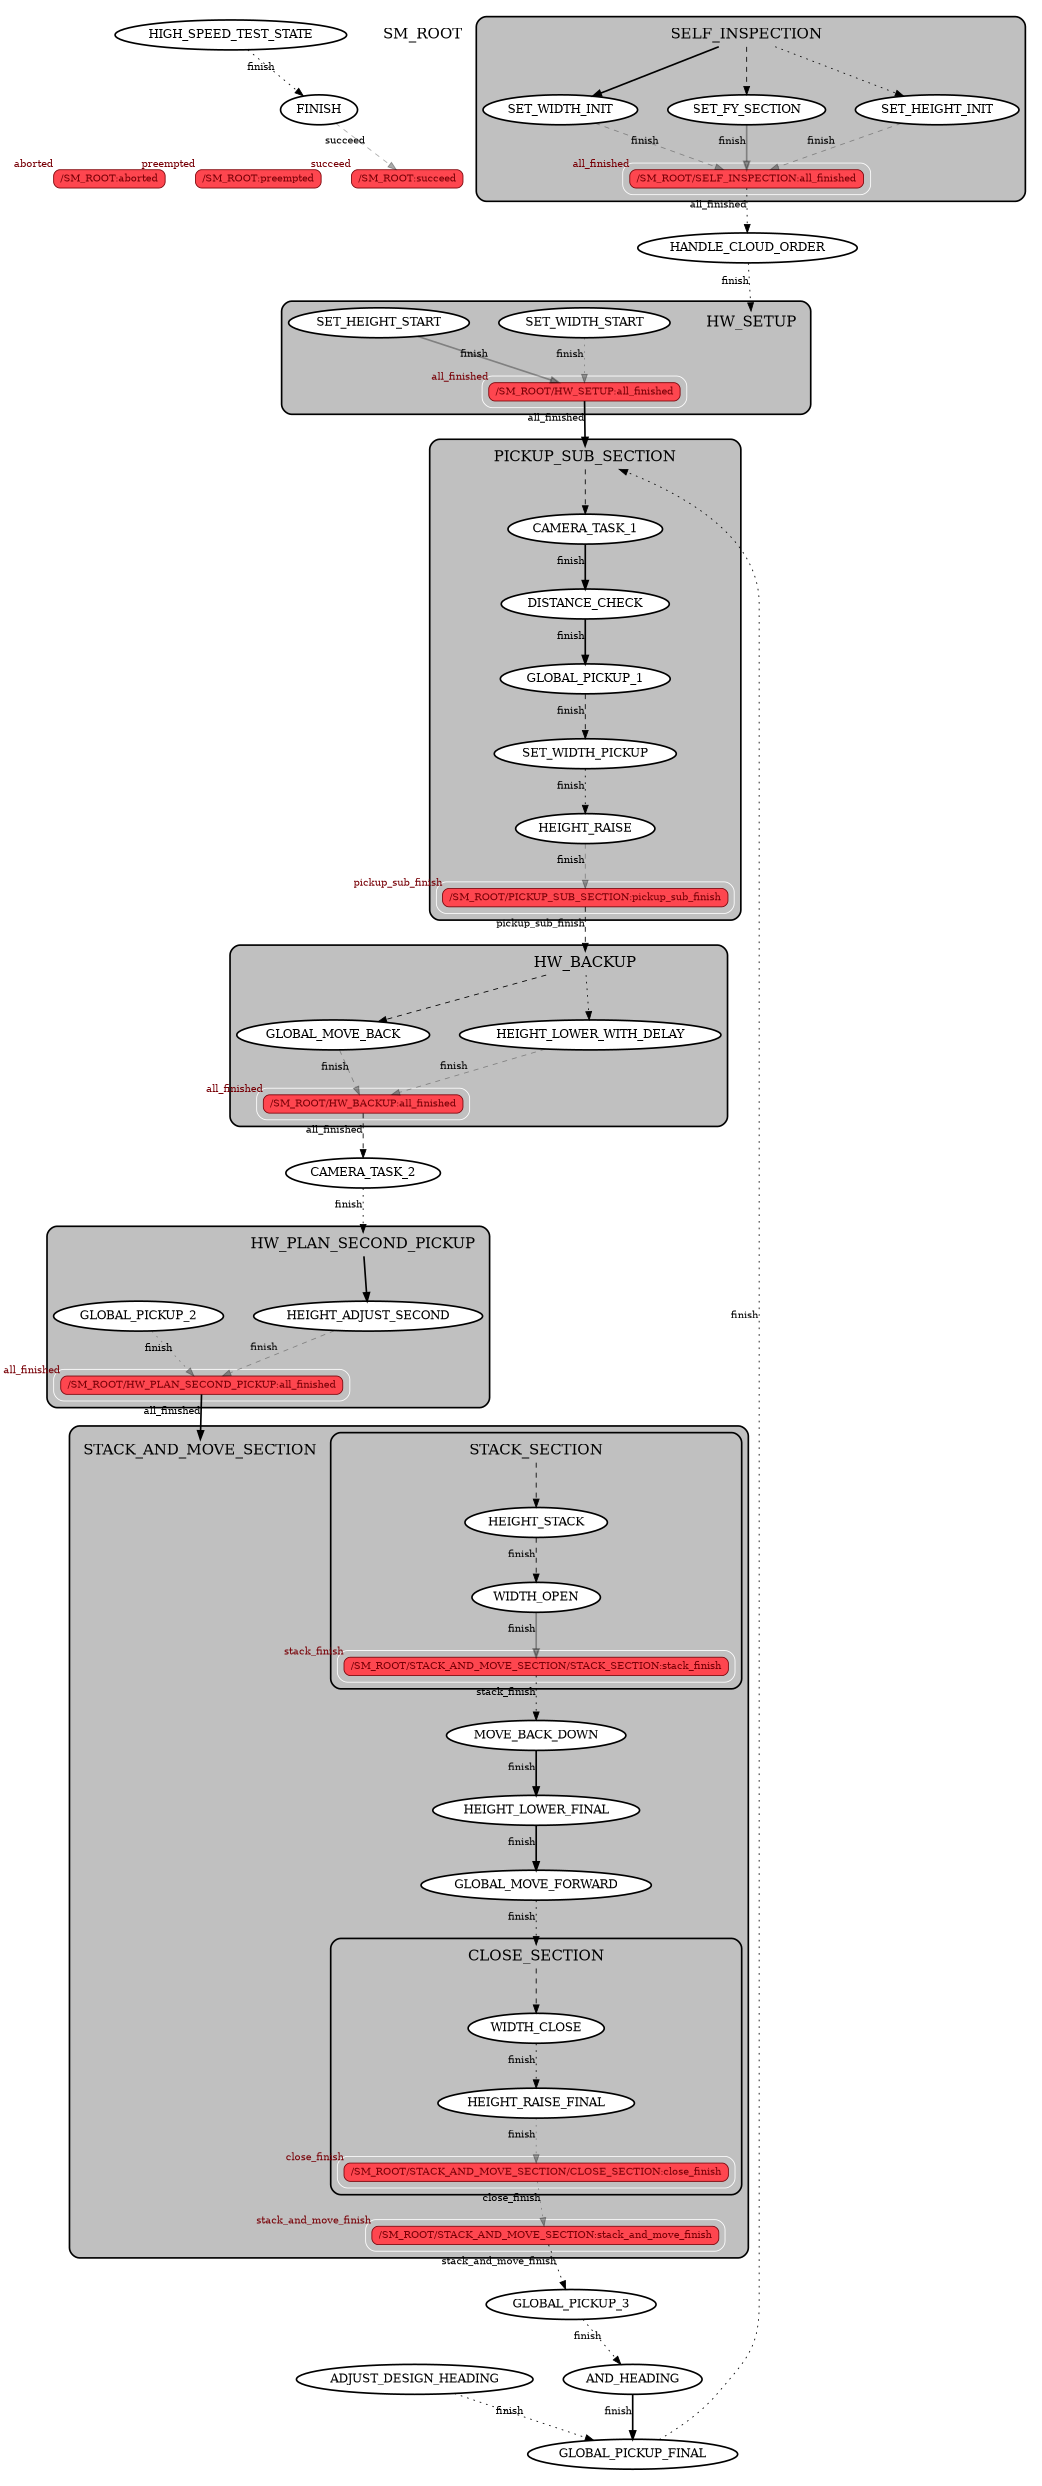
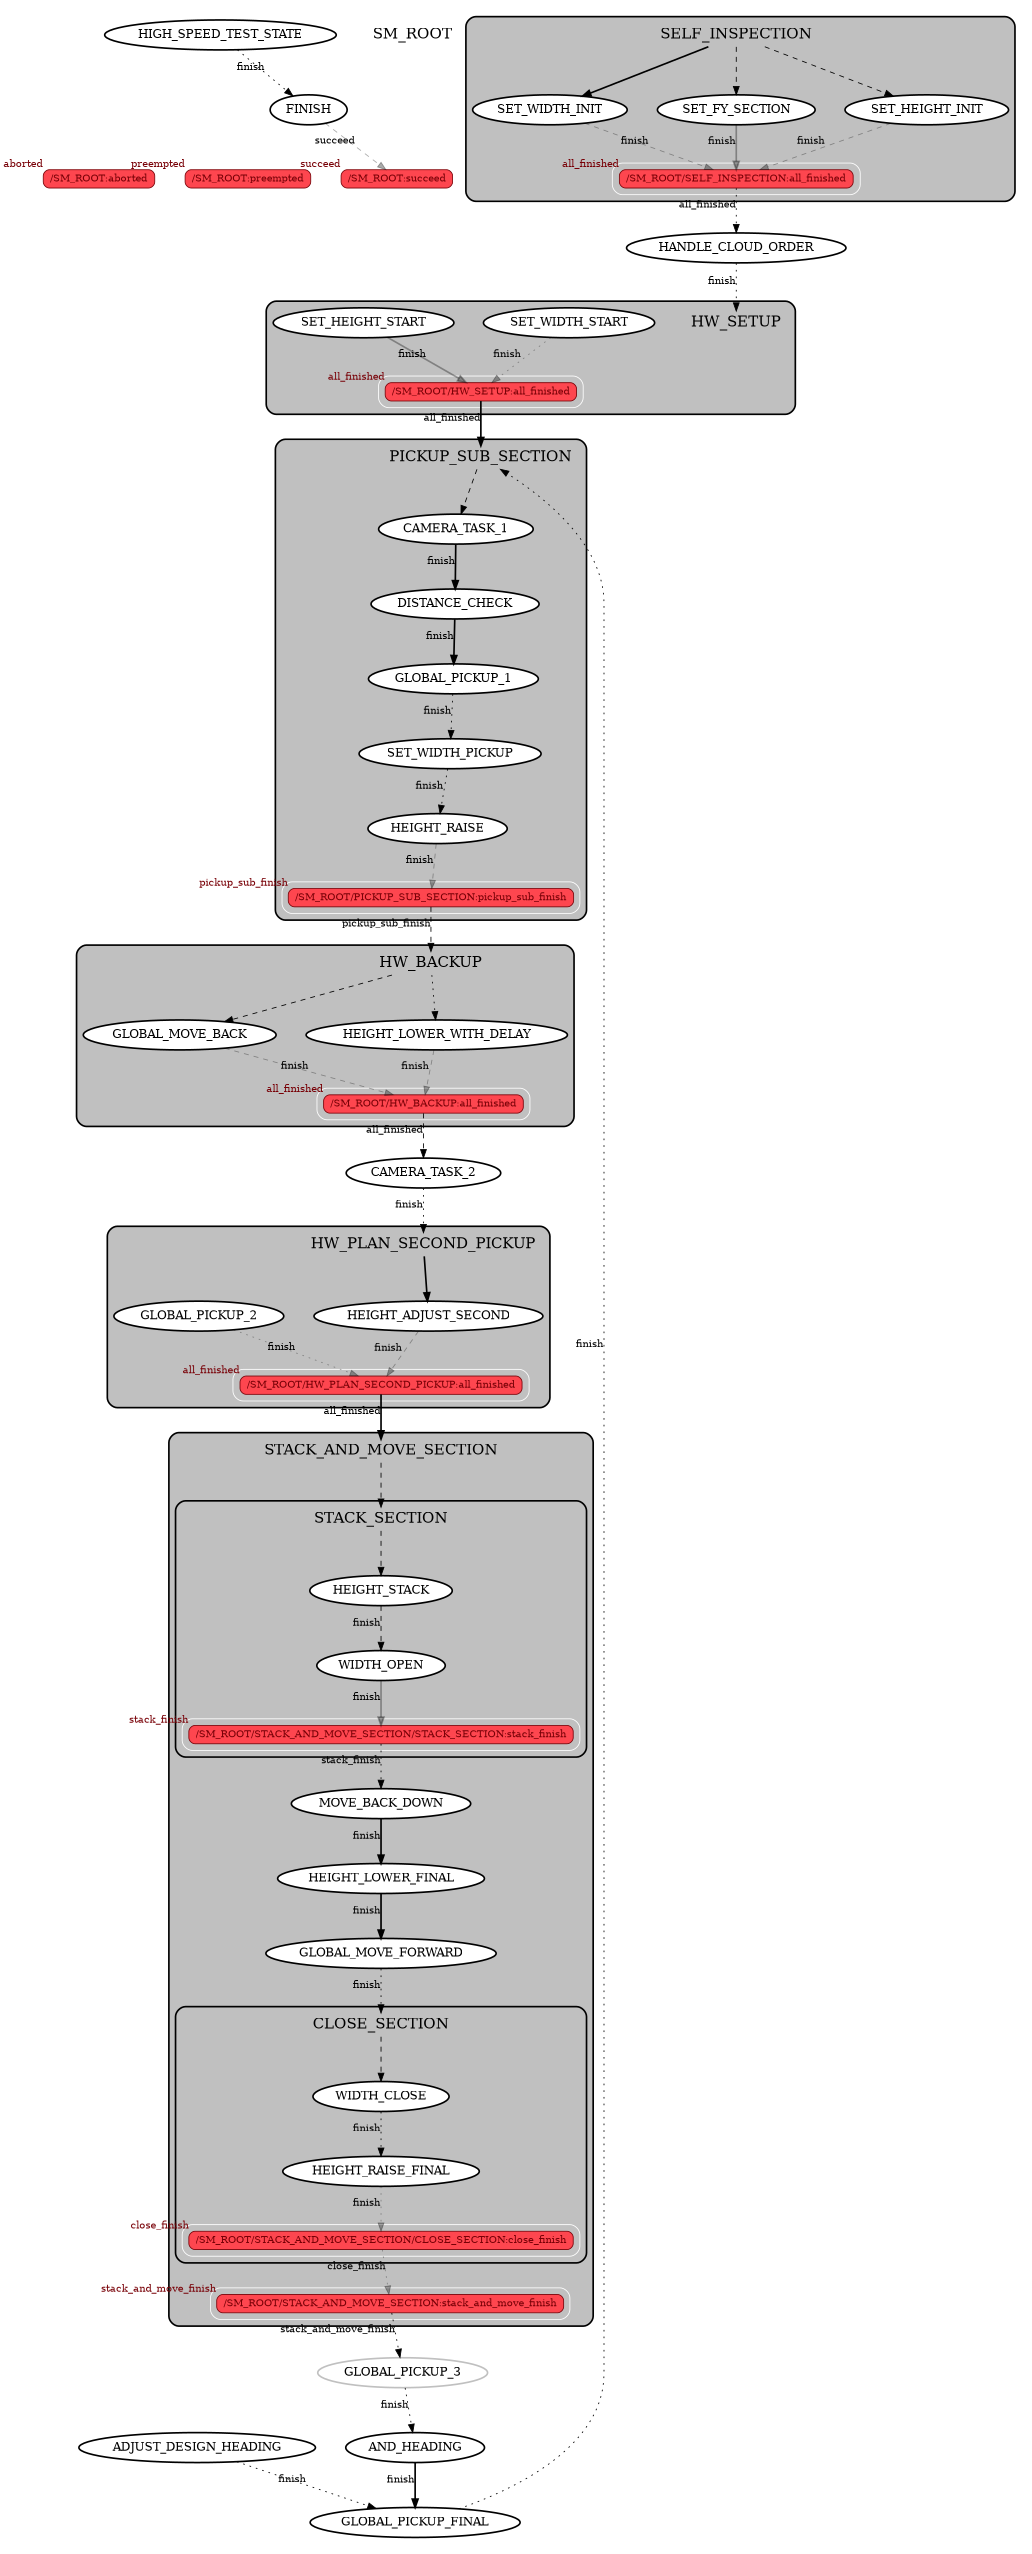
(835, 70) -> (825, 70)
(585, 712) -> (452, 712)
none -> (381, 1481)
(571, 2304) -> (403, 2373)
